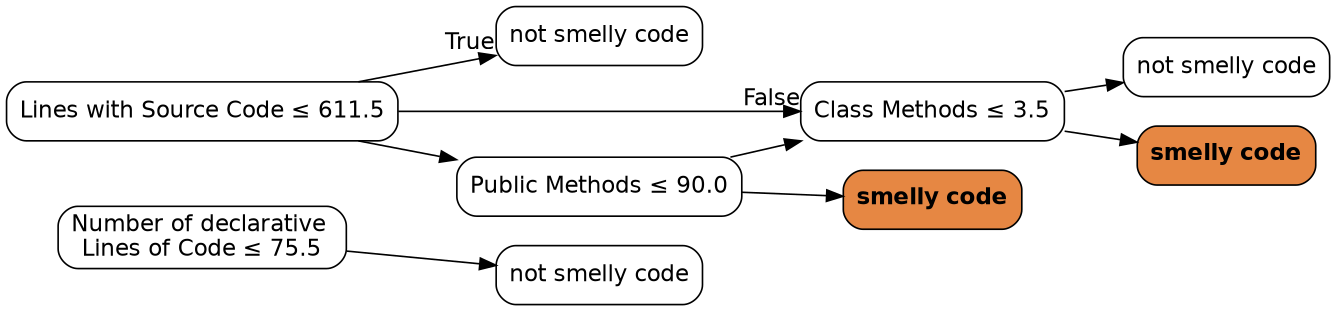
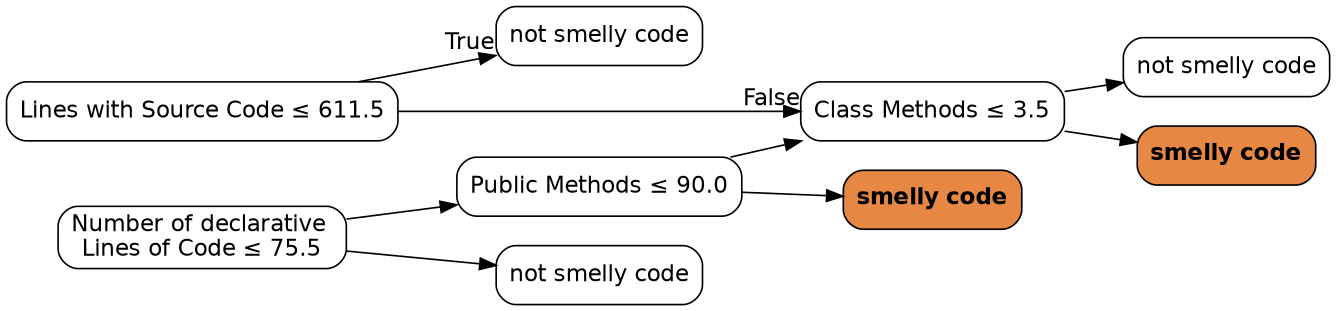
(399, 149) -> (393, 213)
